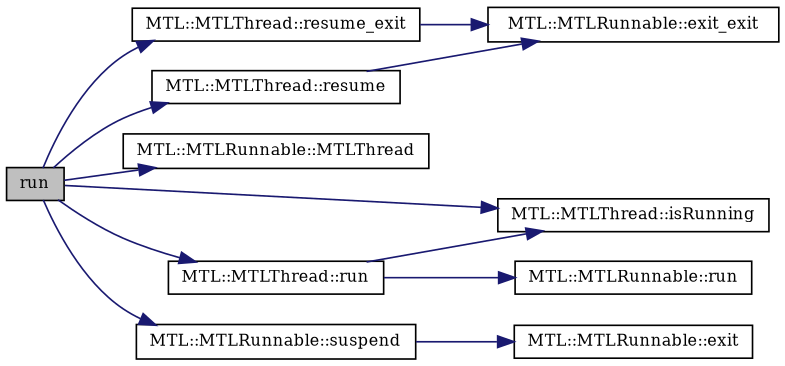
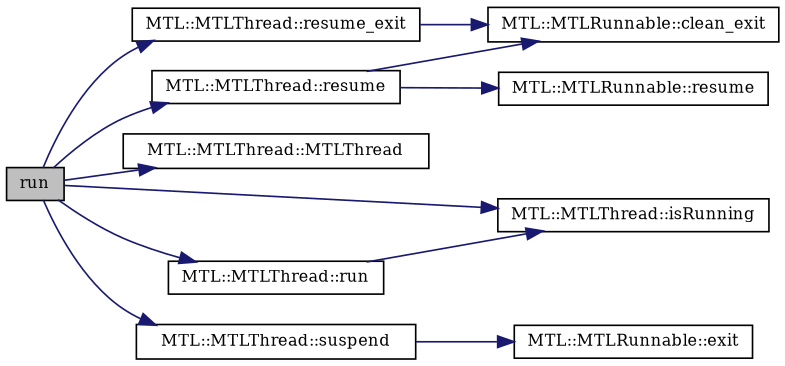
(633, 25) -> (633, 25)
none -> (633, 89)
(276, 151) -> (276, 151)
(633, 278) -> none
(276, 342) -> (276, 342)
